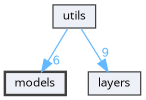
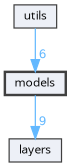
(91, 45) -> (35, 111)
